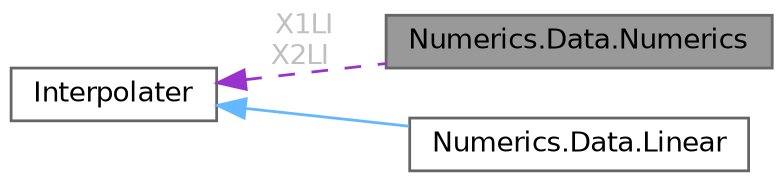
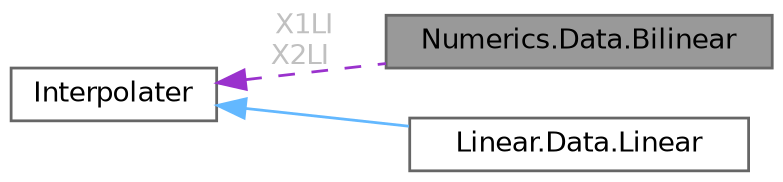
(579, 42) -> (579, 42)
(579, 144) -> (579, 144)
